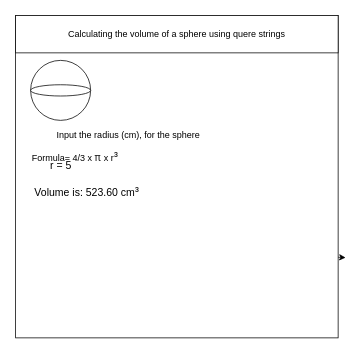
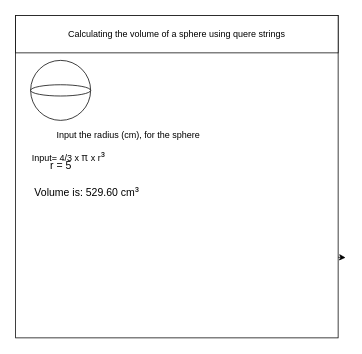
(80, 177) -> (76, 177)
(87, 192) -> (87, 192)
